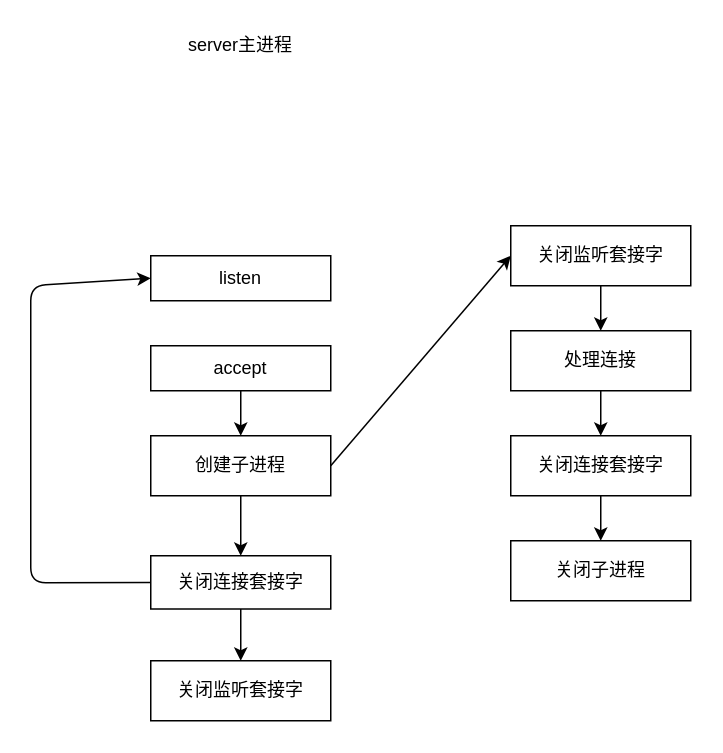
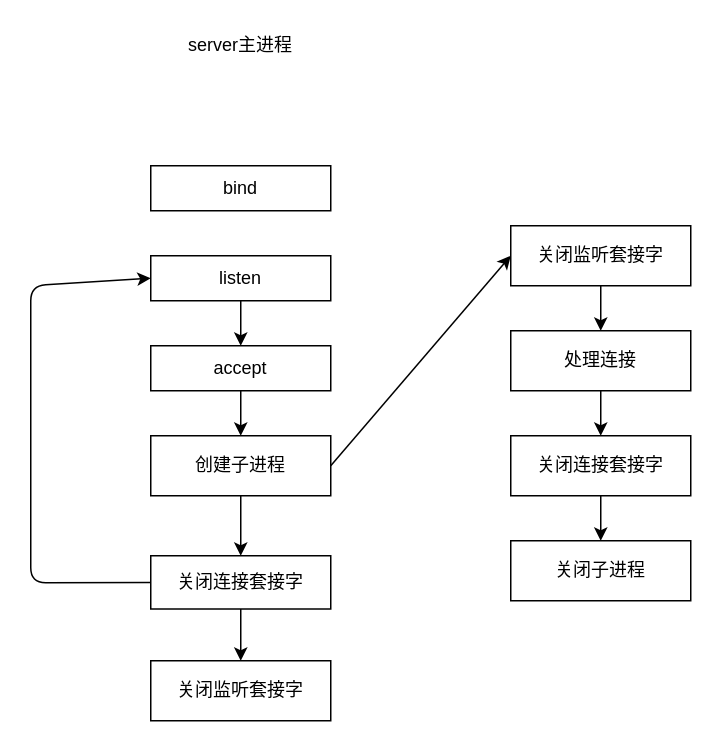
none -> (241, 188)
none -> (241, 329)
